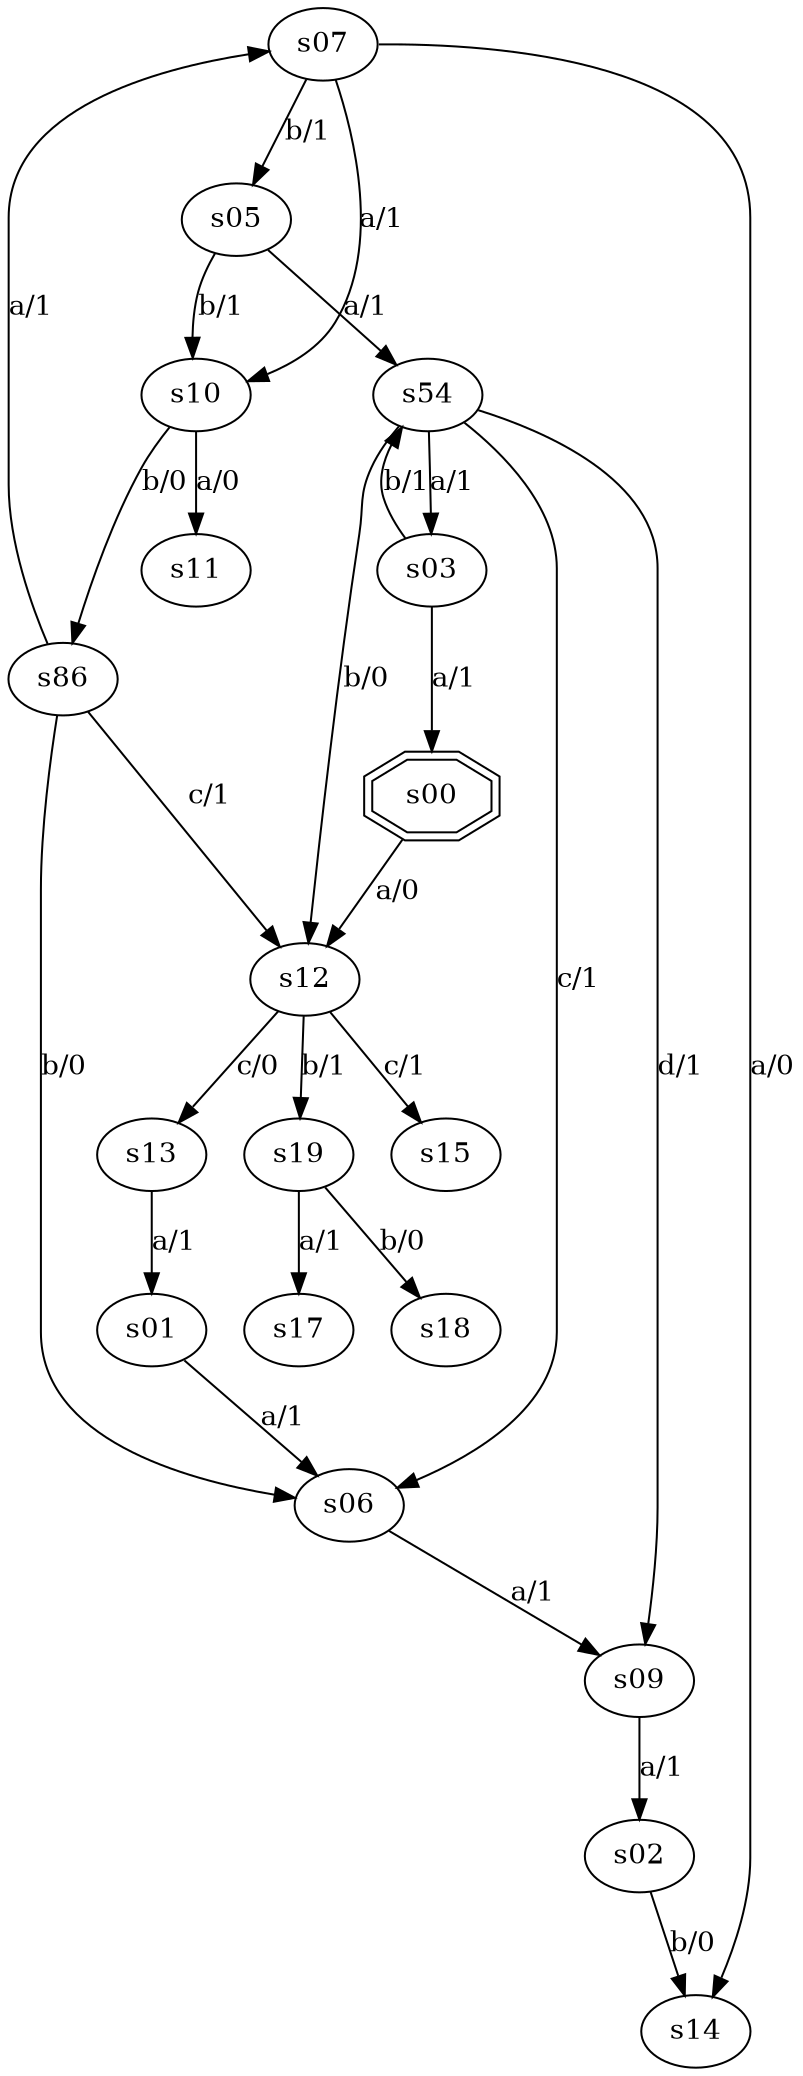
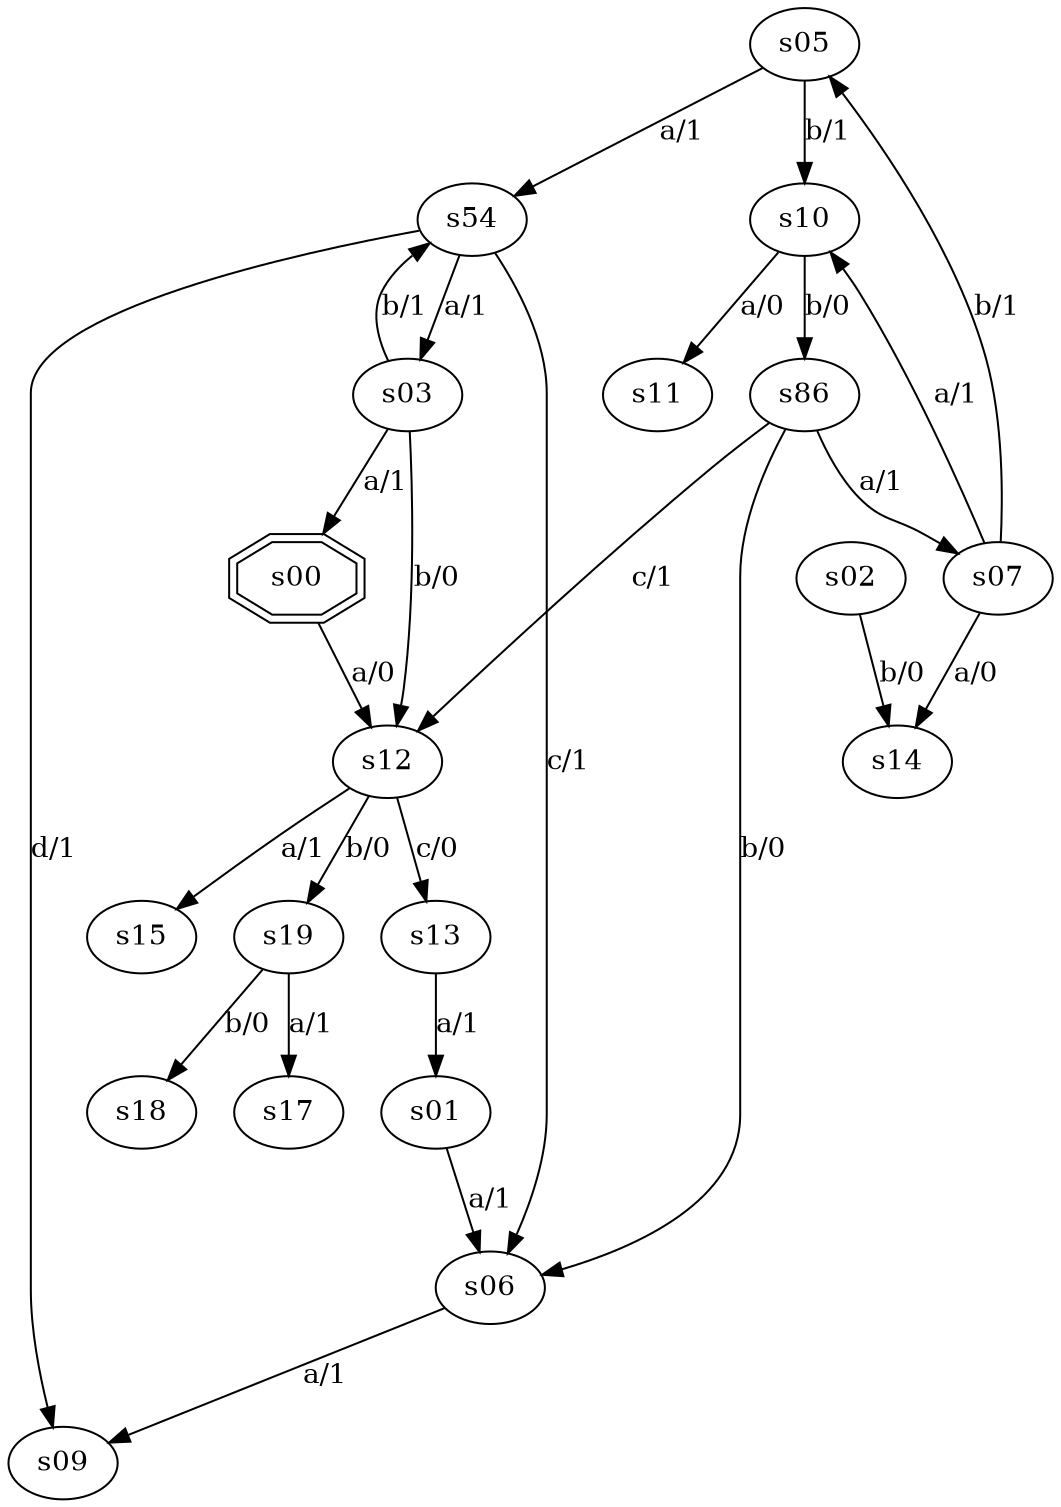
(340, 670) -> (412, 569)
(324, 1067) -> (368, 849)
(406, 1067) -> (303, 849)
(639, 1758) -> none
